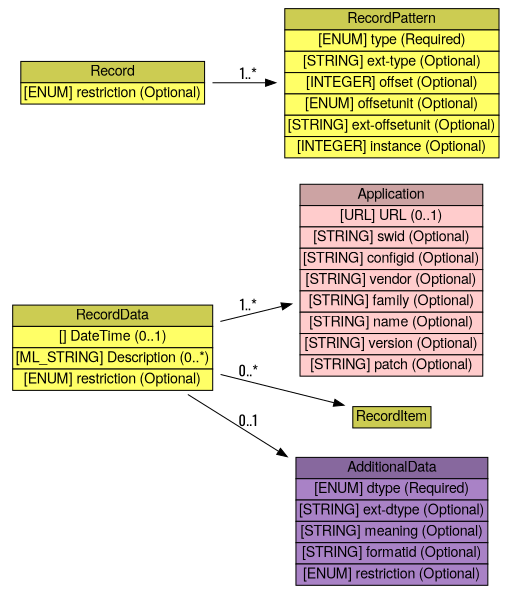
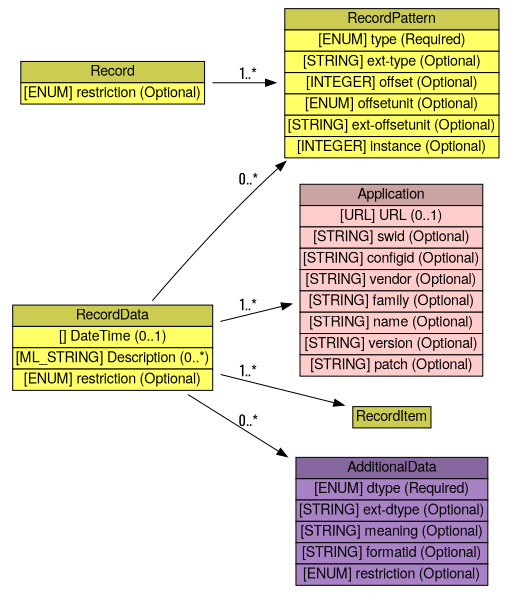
none -> (213, 233)
(248, 373) -> (248, 373)
(248, 422) -> (248, 422)
